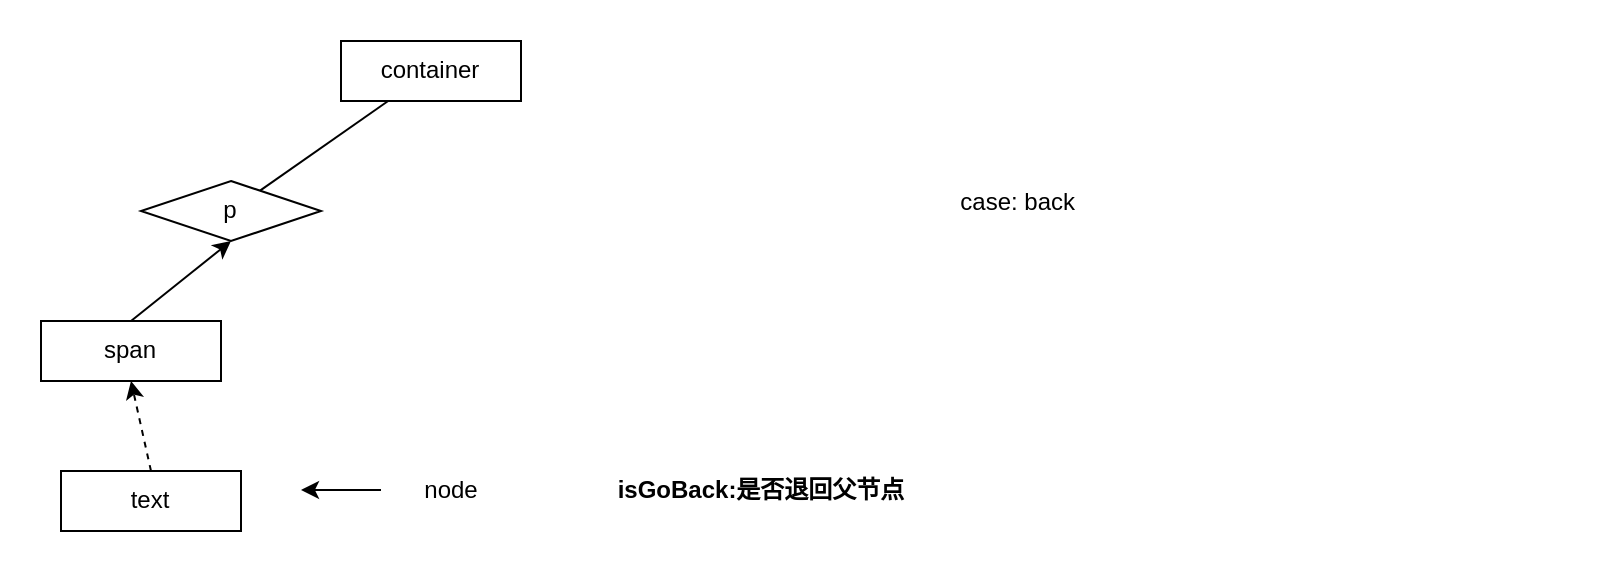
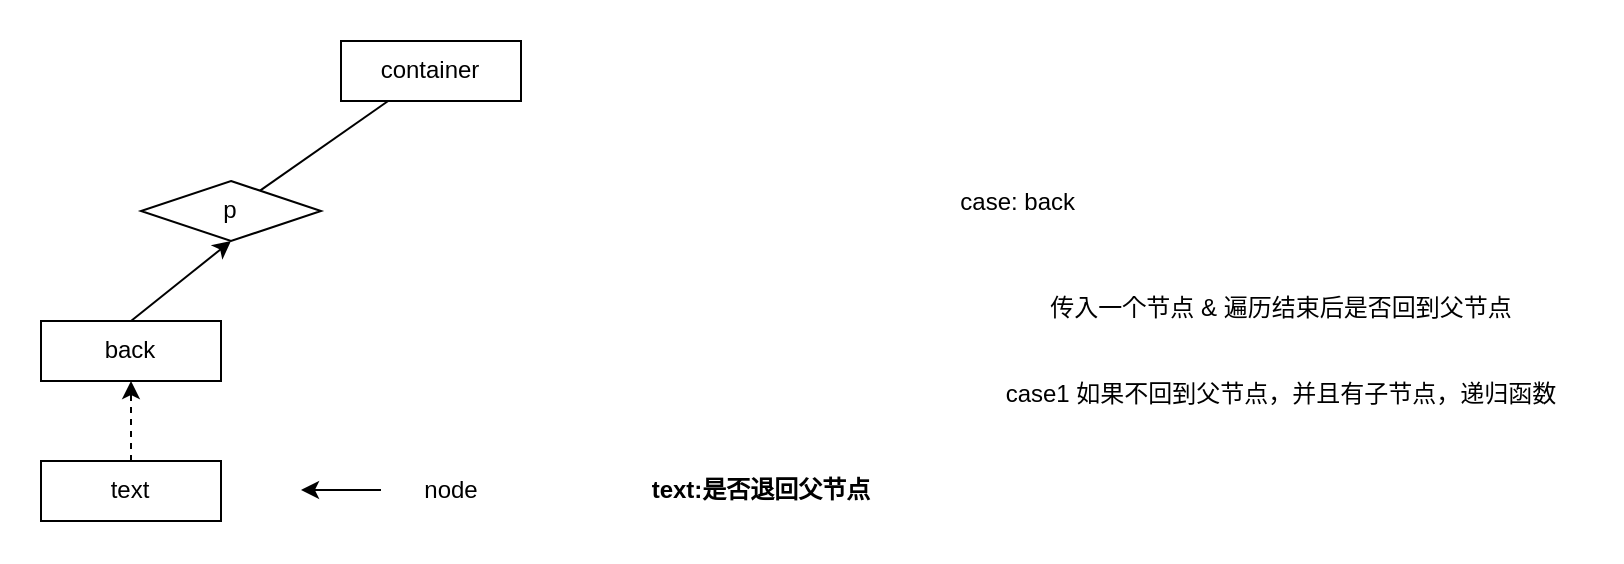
(131, 351) -> (131, 351)
none -> (1281, 351)
(762, 491) -> (762, 491)
(151, 501) -> (131, 491)
